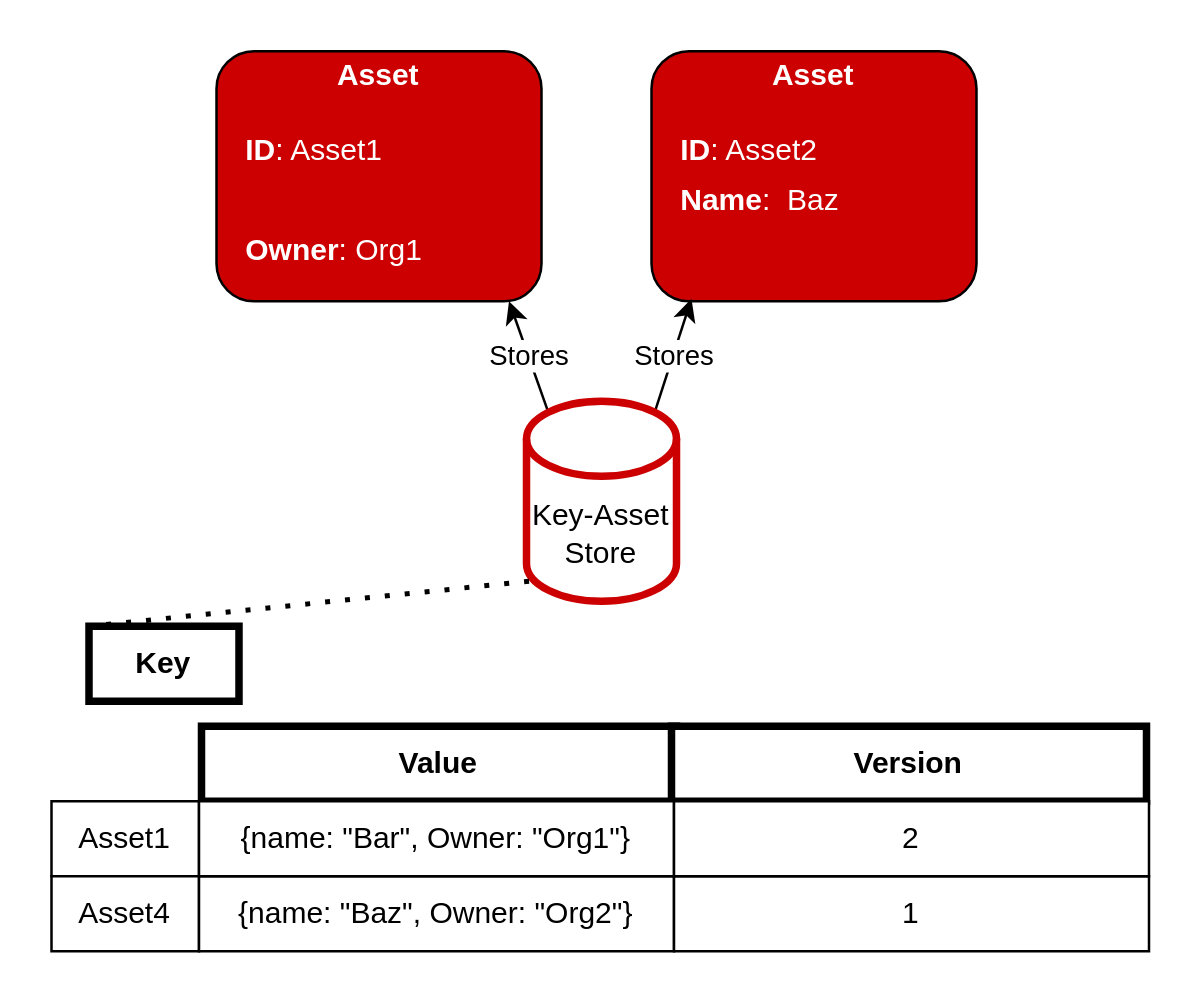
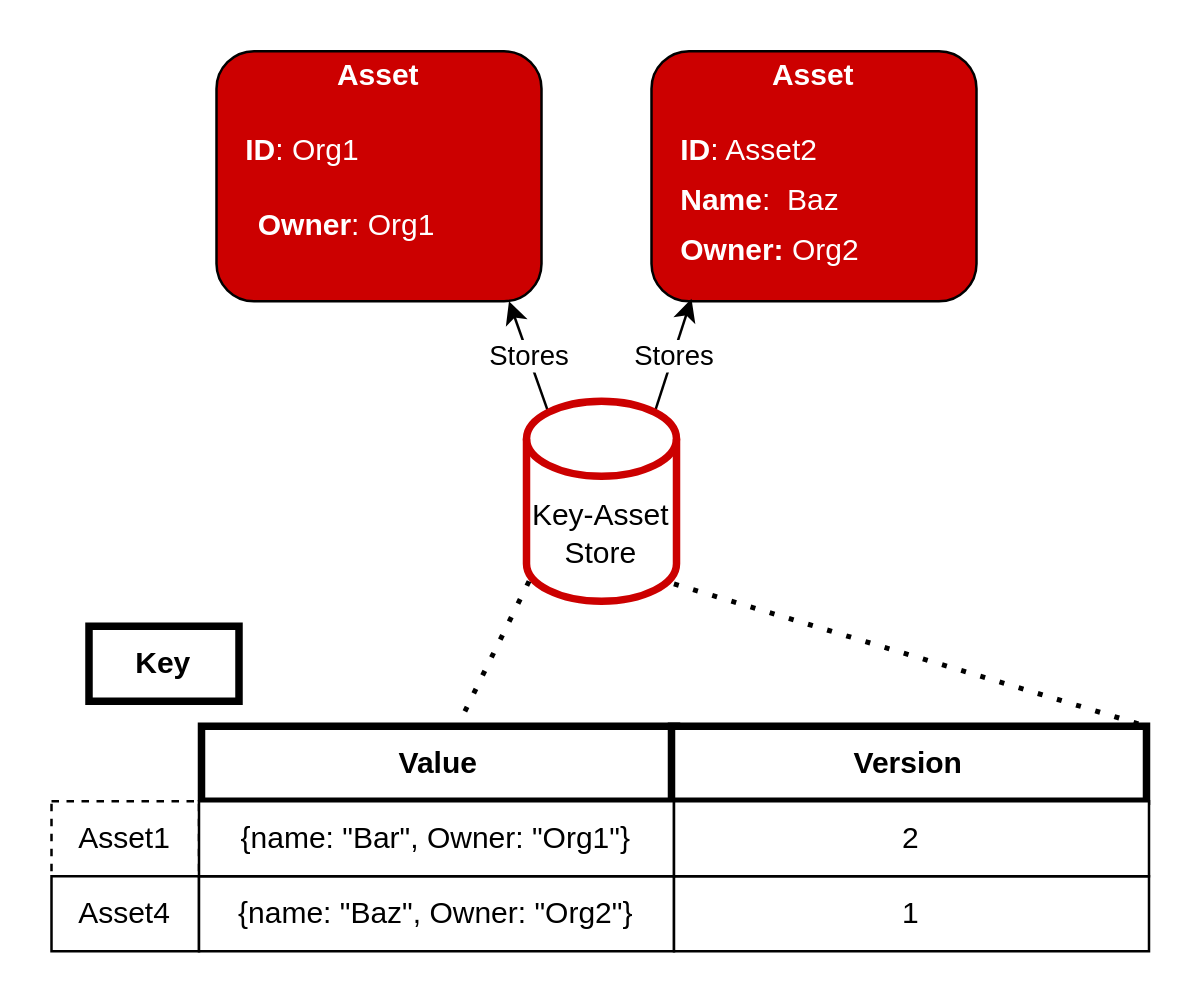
(322, 151) -> (306, 151)
(379, 251) -> (391, 226)
none -> (814, 251)
(447, 590) -> (519, 600)
none -> (752, 608)
(125, 839) -> (125, 839)
